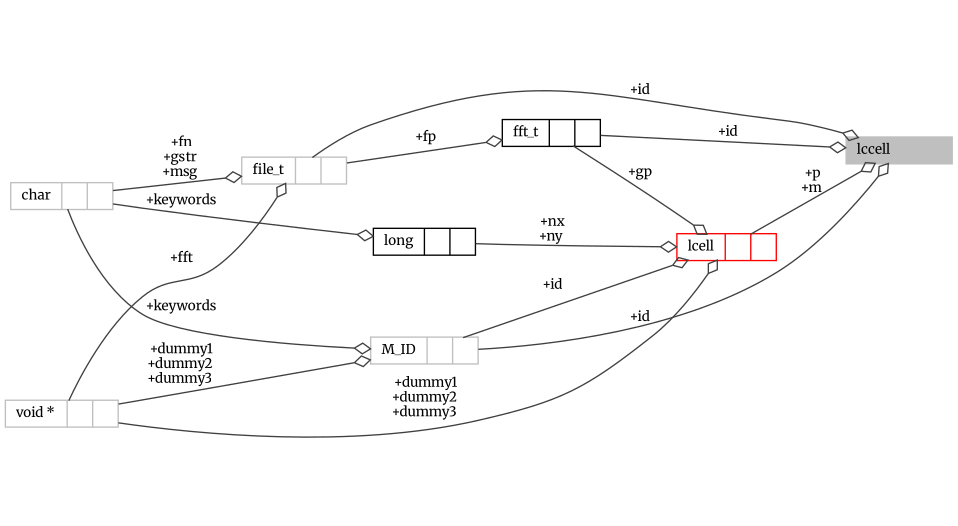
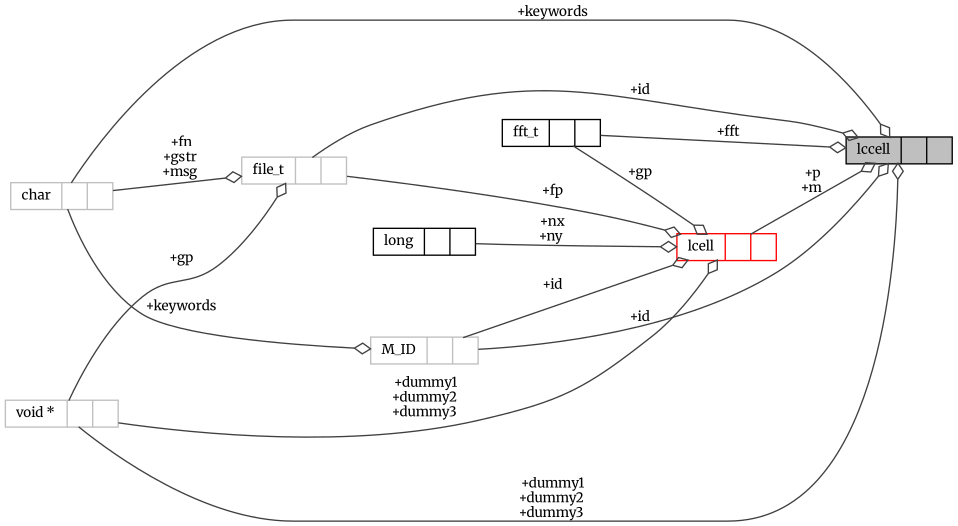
(727, 132) -> (727, 132)
(899, 150) -> (899, 150)
(416, 153) -> (507, 198)
(235, 220) -> (463, 20)
(180, 259) -> (180, 259)
(236, 384) -> (600, 521)
